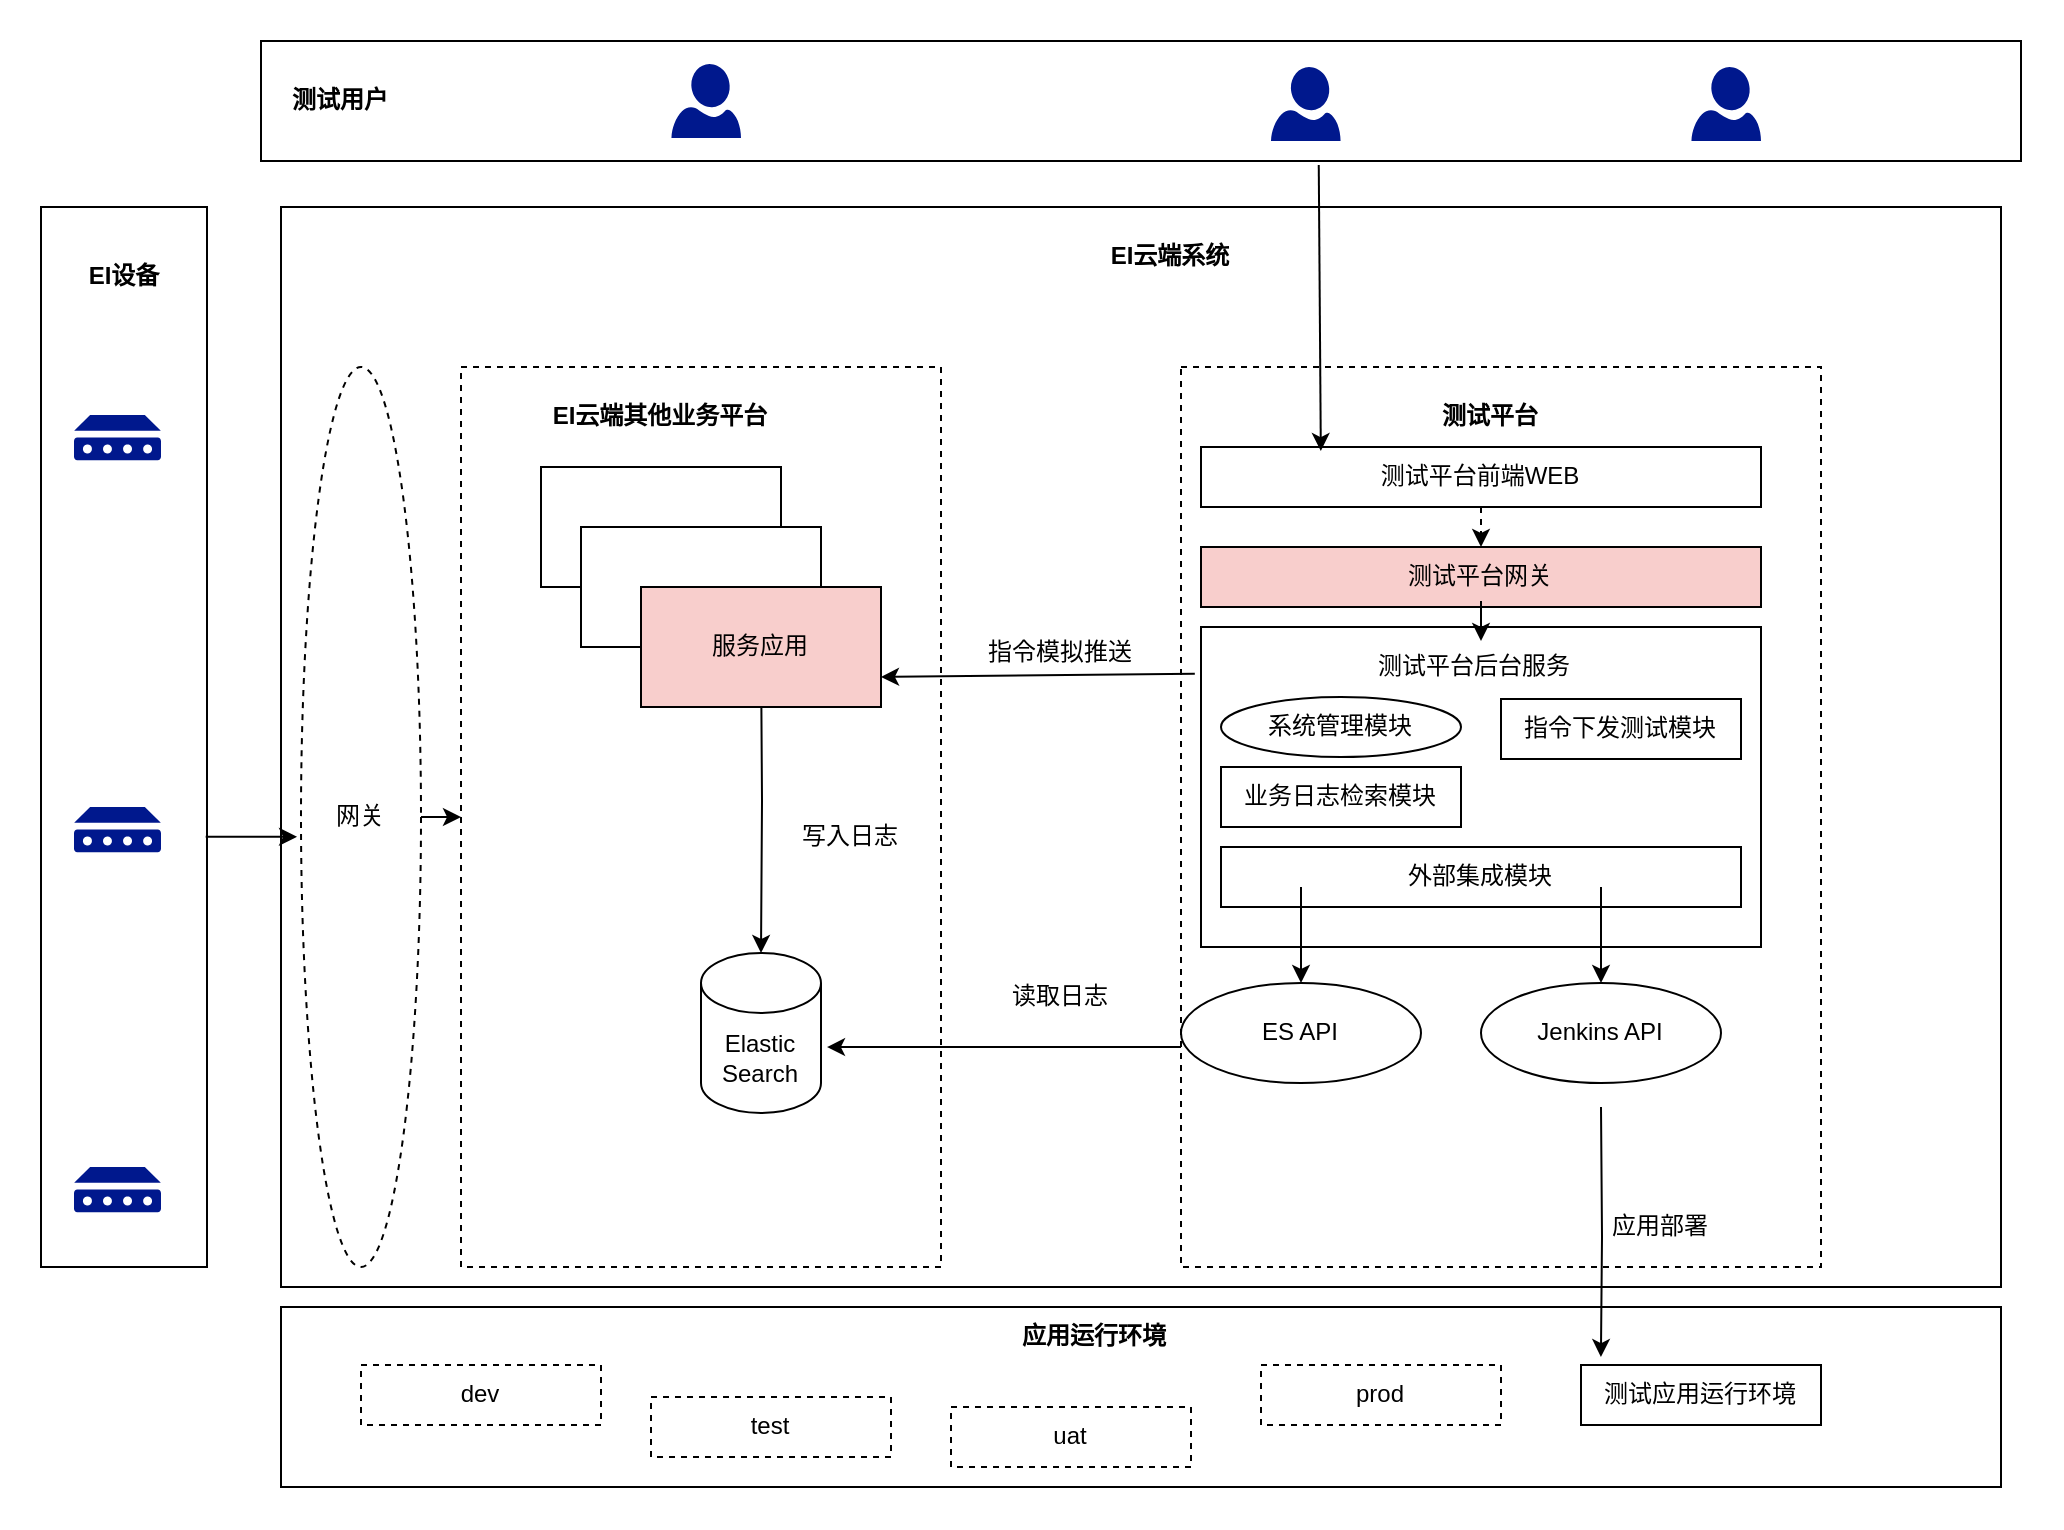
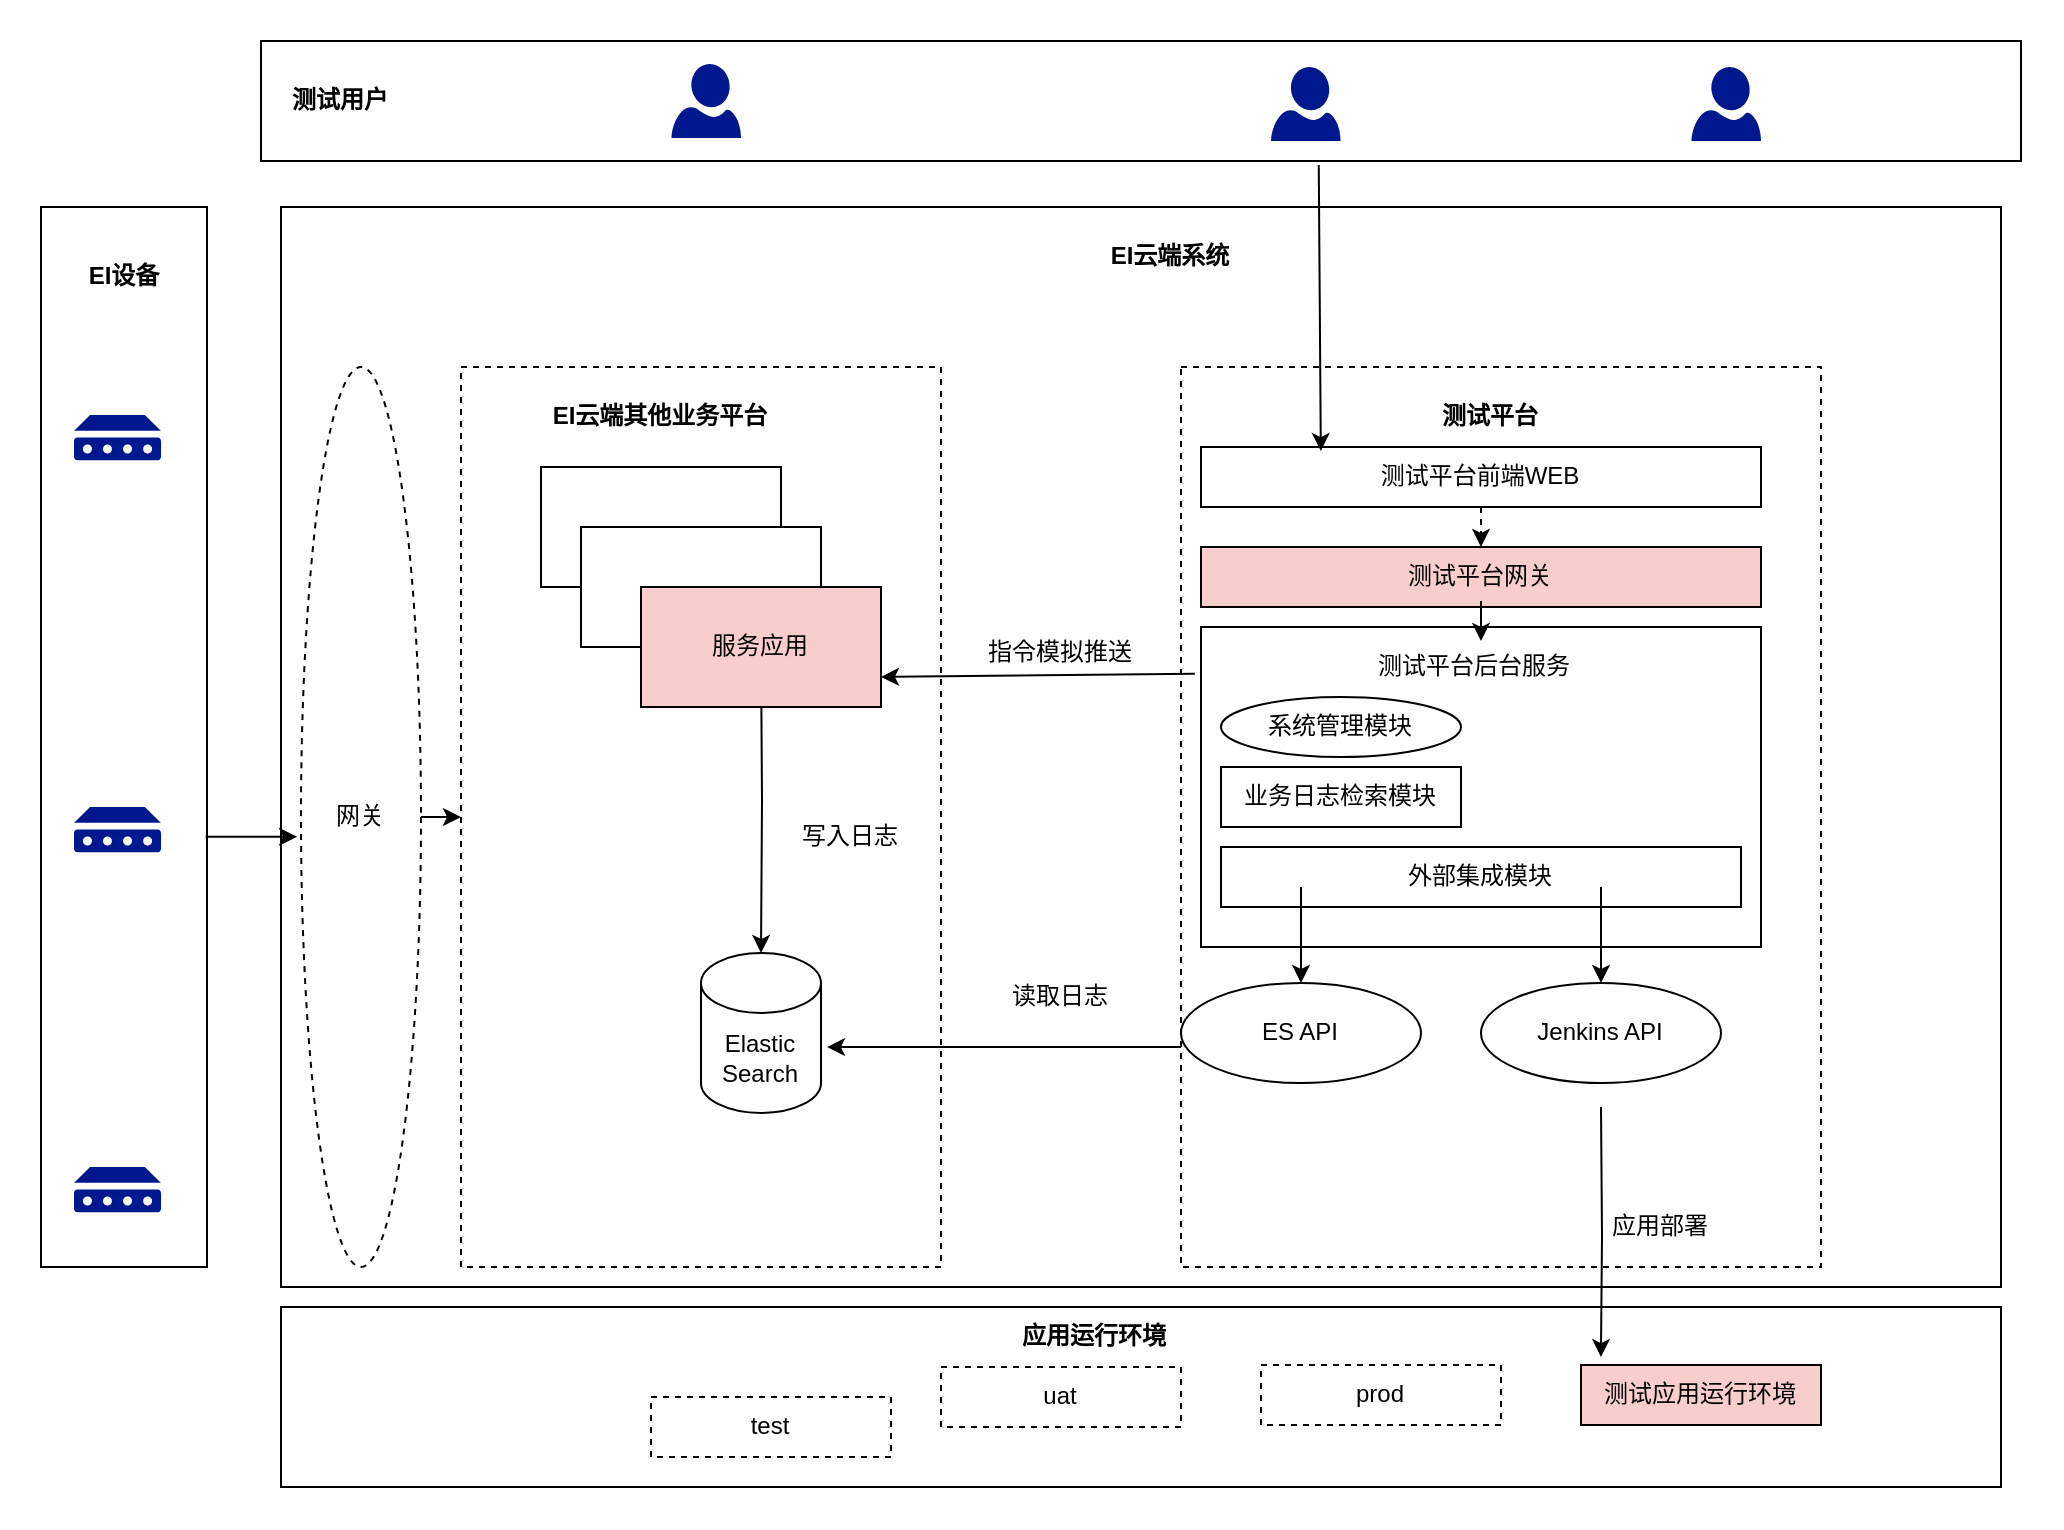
(1621, 729) -> none
(481, 1395) -> none
(1701, 1395) -> (1701, 1395)
(1071, 1437) -> (1061, 1397)
